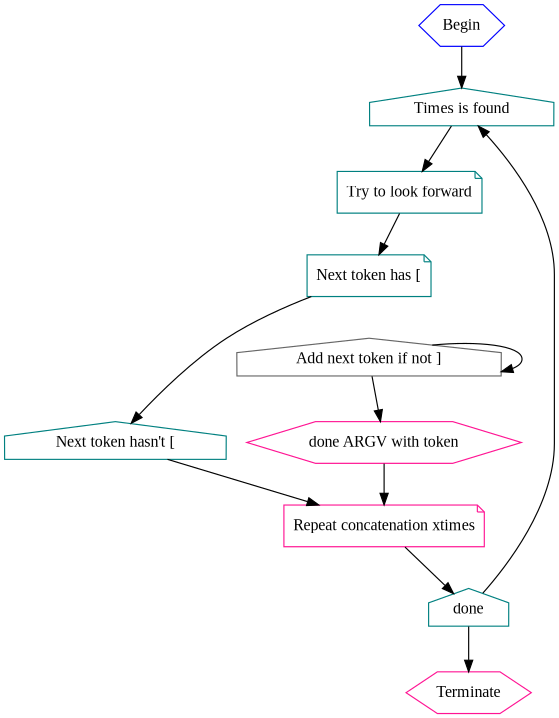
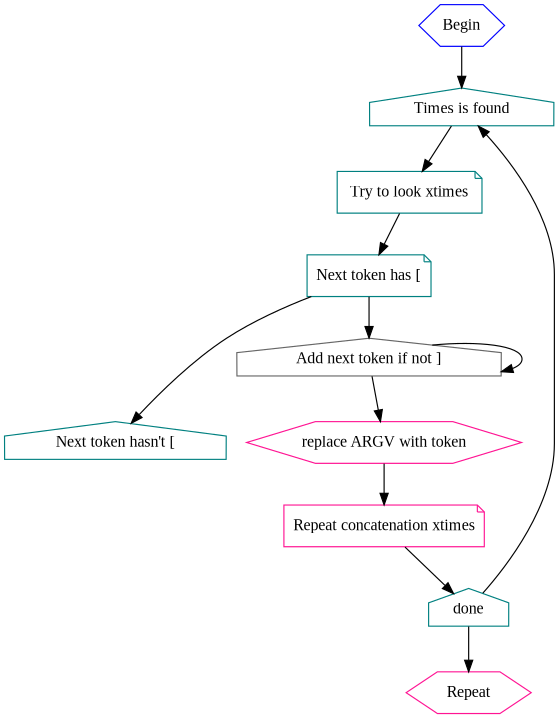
(410, 192) -> (410, 192)
none -> (369, 312)
(384, 442) -> (384, 442)
(238, 481) -> none
(469, 693) -> (469, 693)
